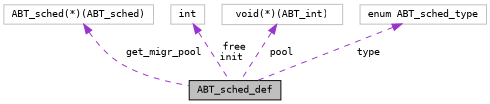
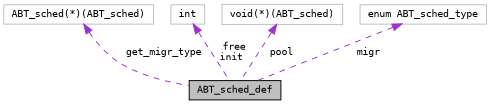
(282, 14) -> (282, 14)
(161, 53) -> (161, 53)
(366, 53) -> (366, 53)
